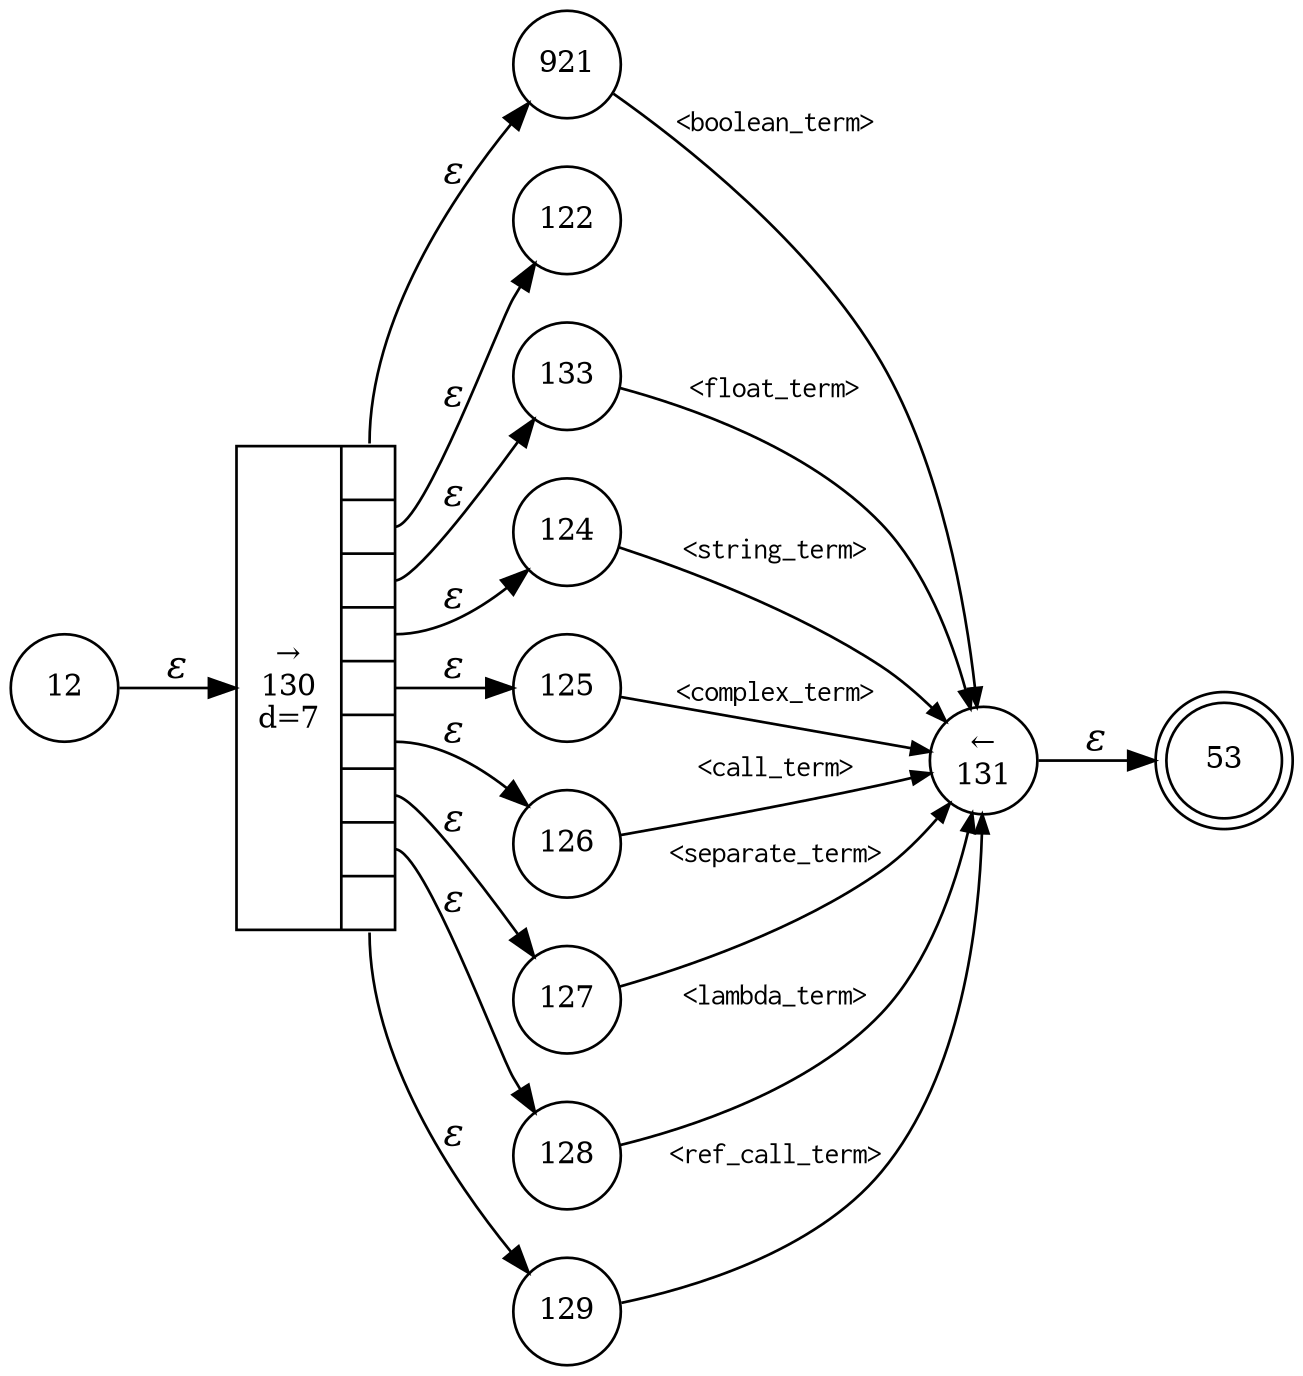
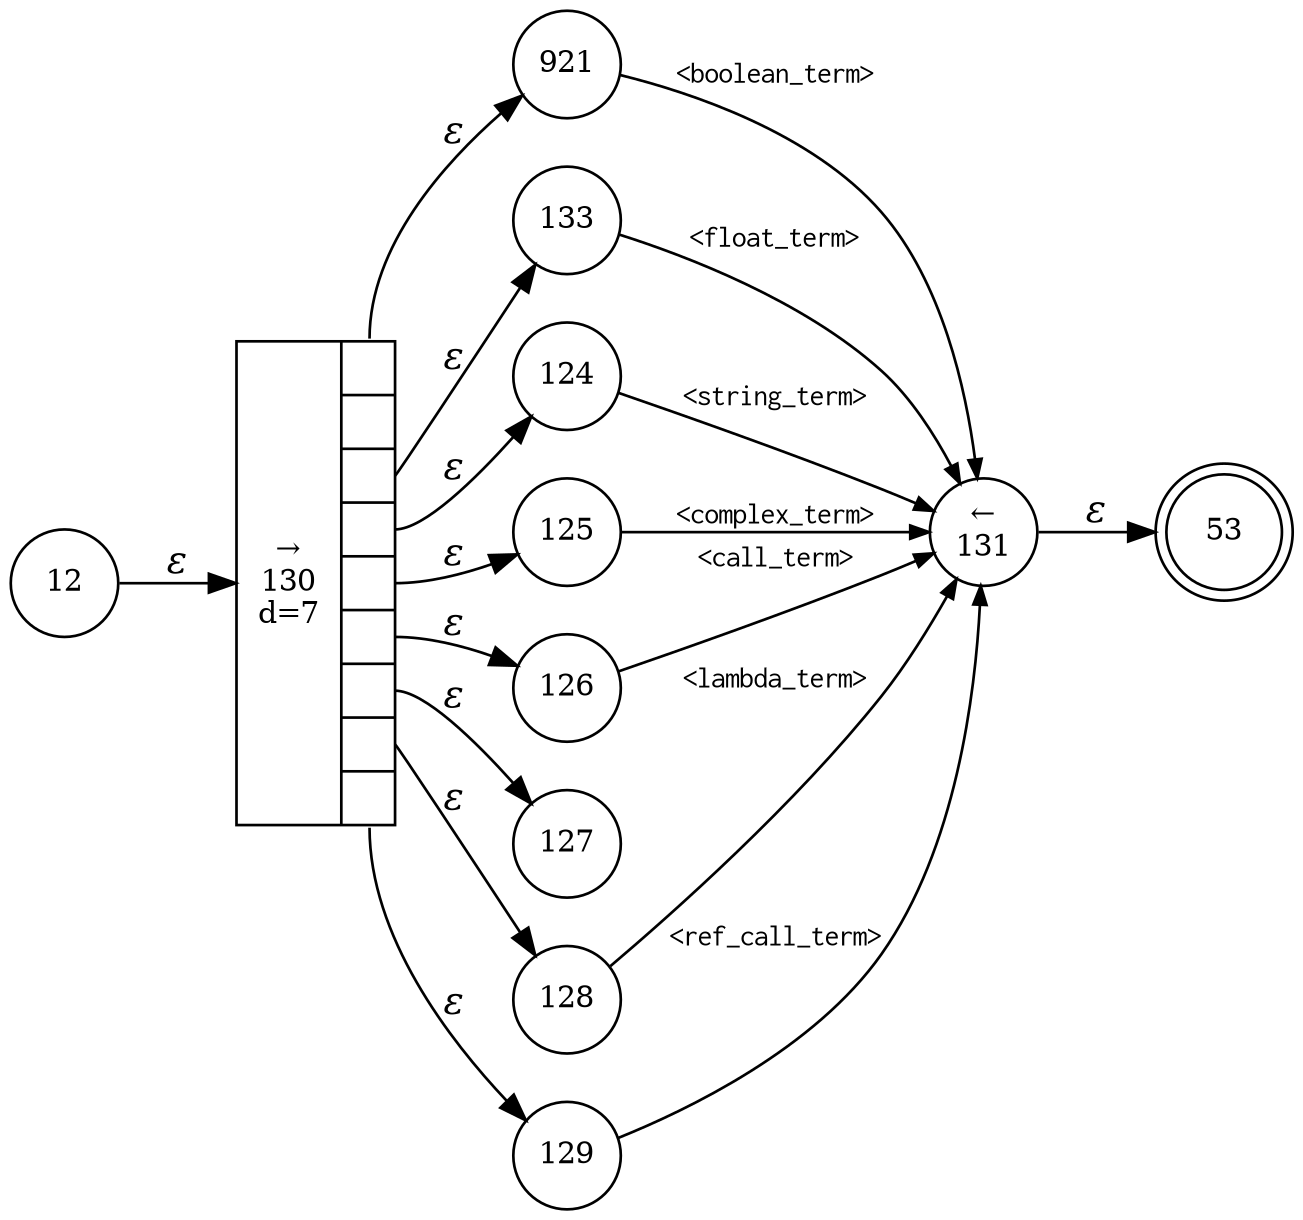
(567, 220) -> none
(790, 923) -> none
